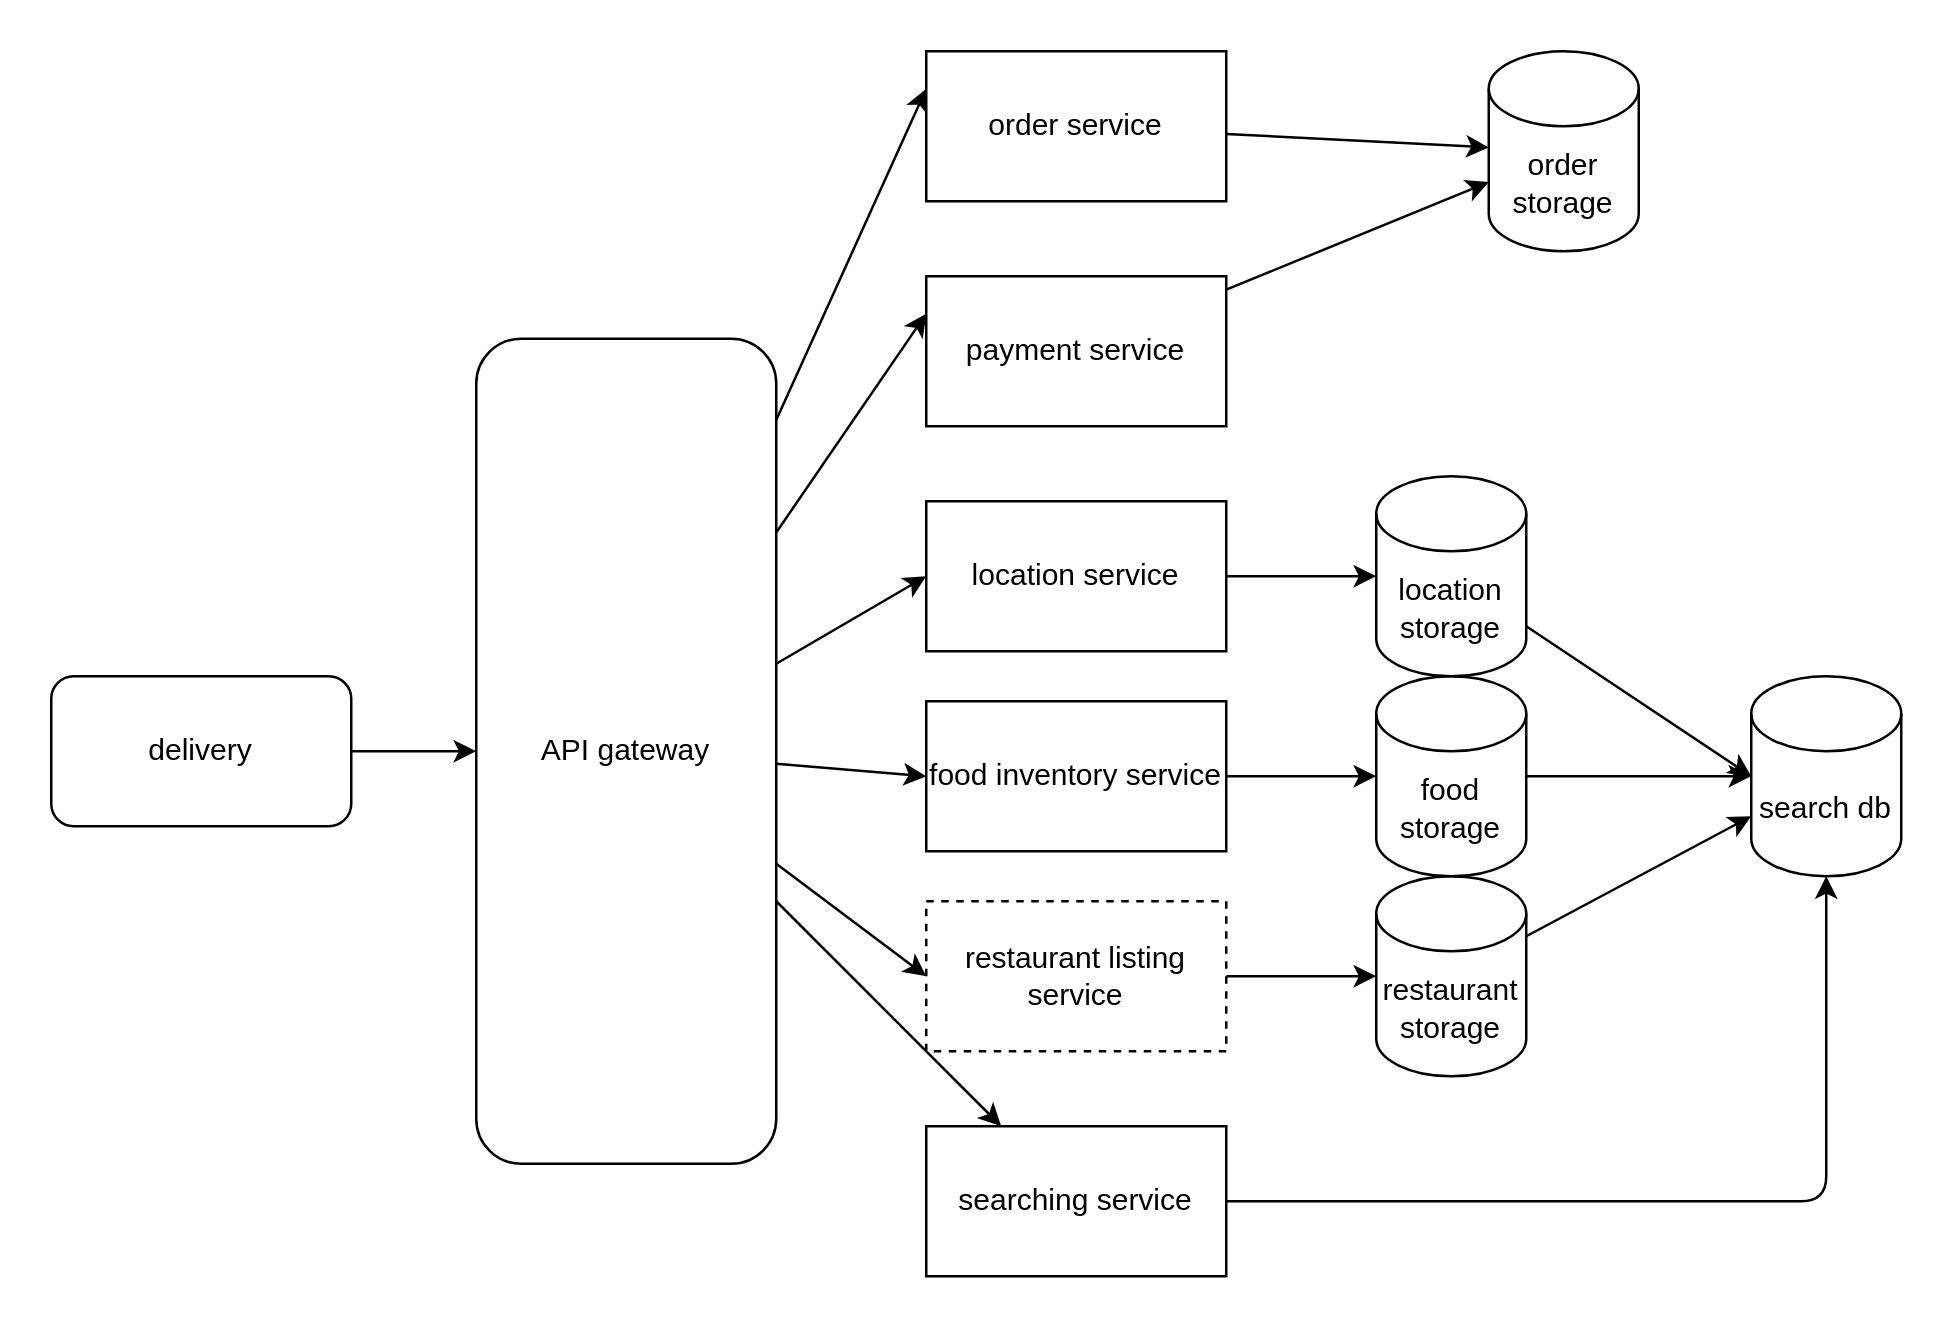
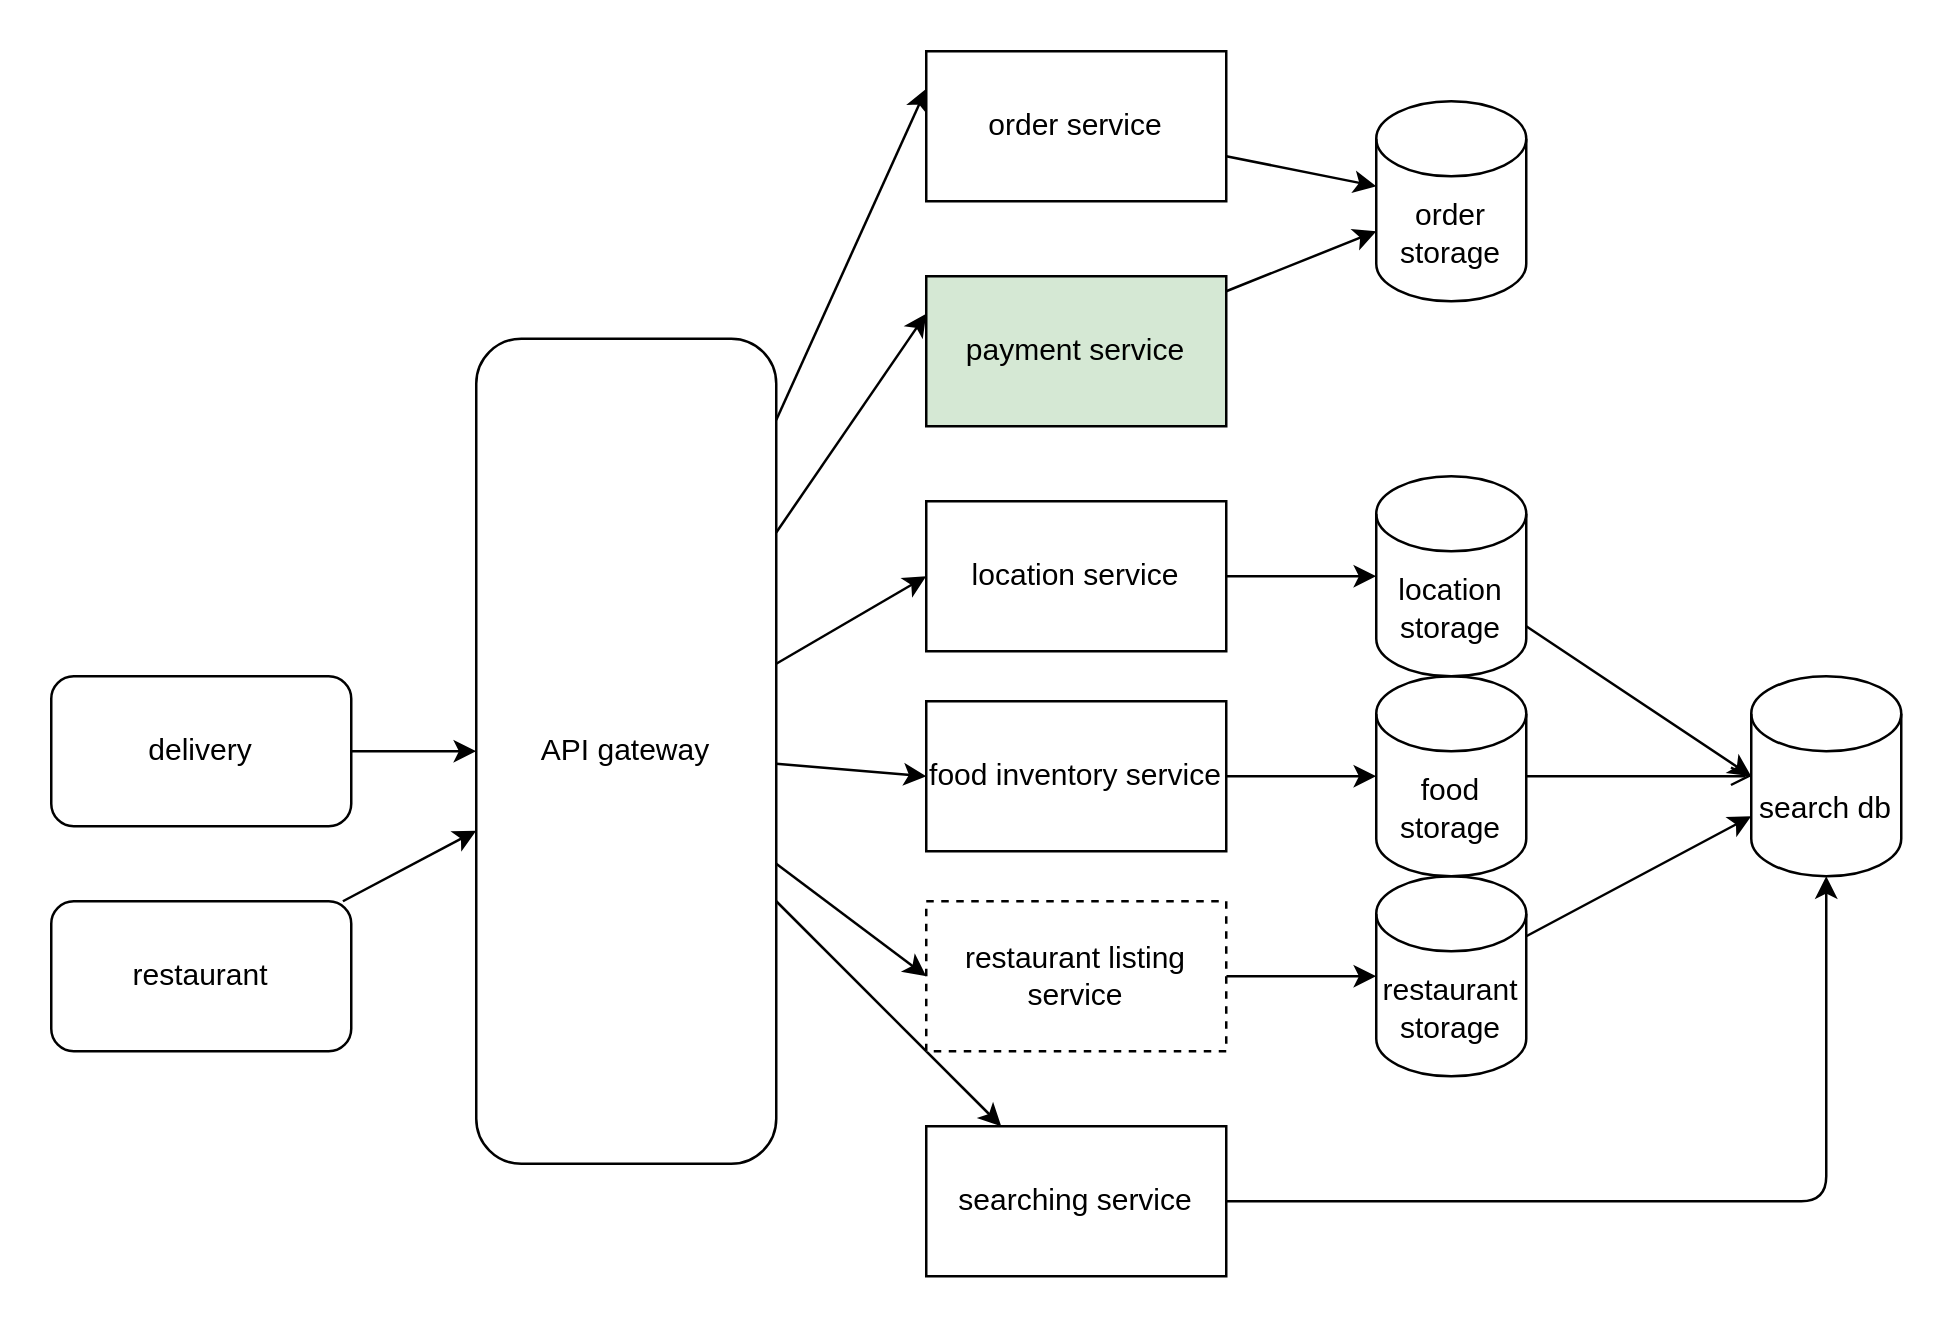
(1564, 151) -> (1451, 201)
(1076, 351) -> (1076, 351)
(1733, 776) -> (1736, 776)
none -> (403, 870)
none -> (201, 976)
